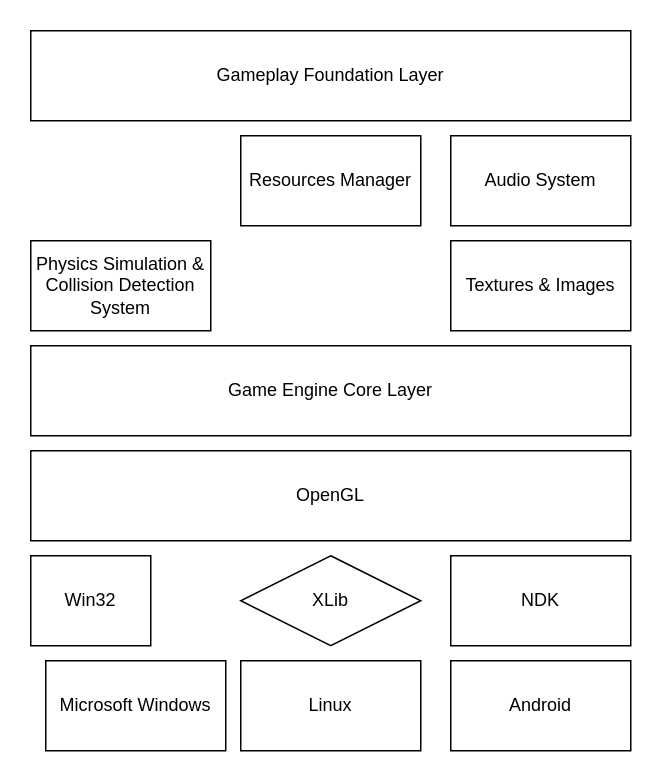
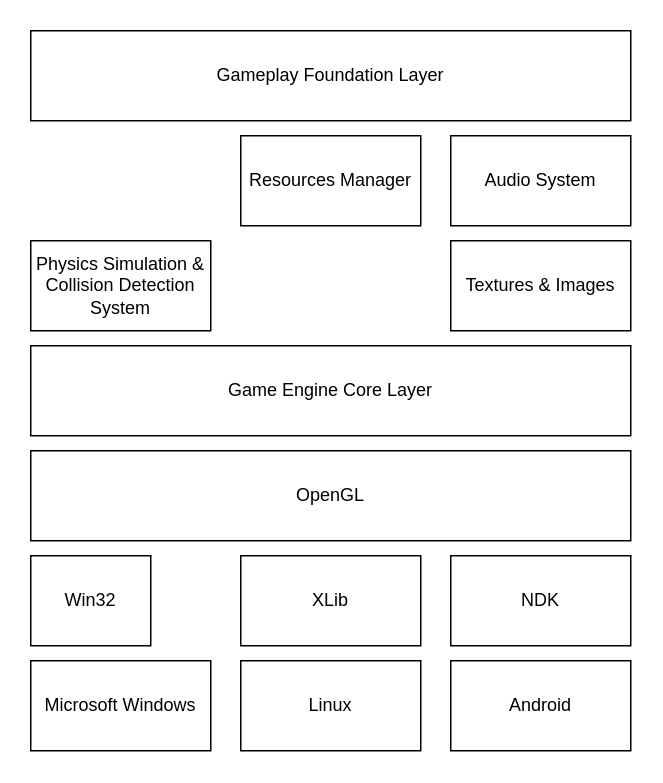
(331, 601) -> (331, 601)
(136, 706) -> (121, 706)
